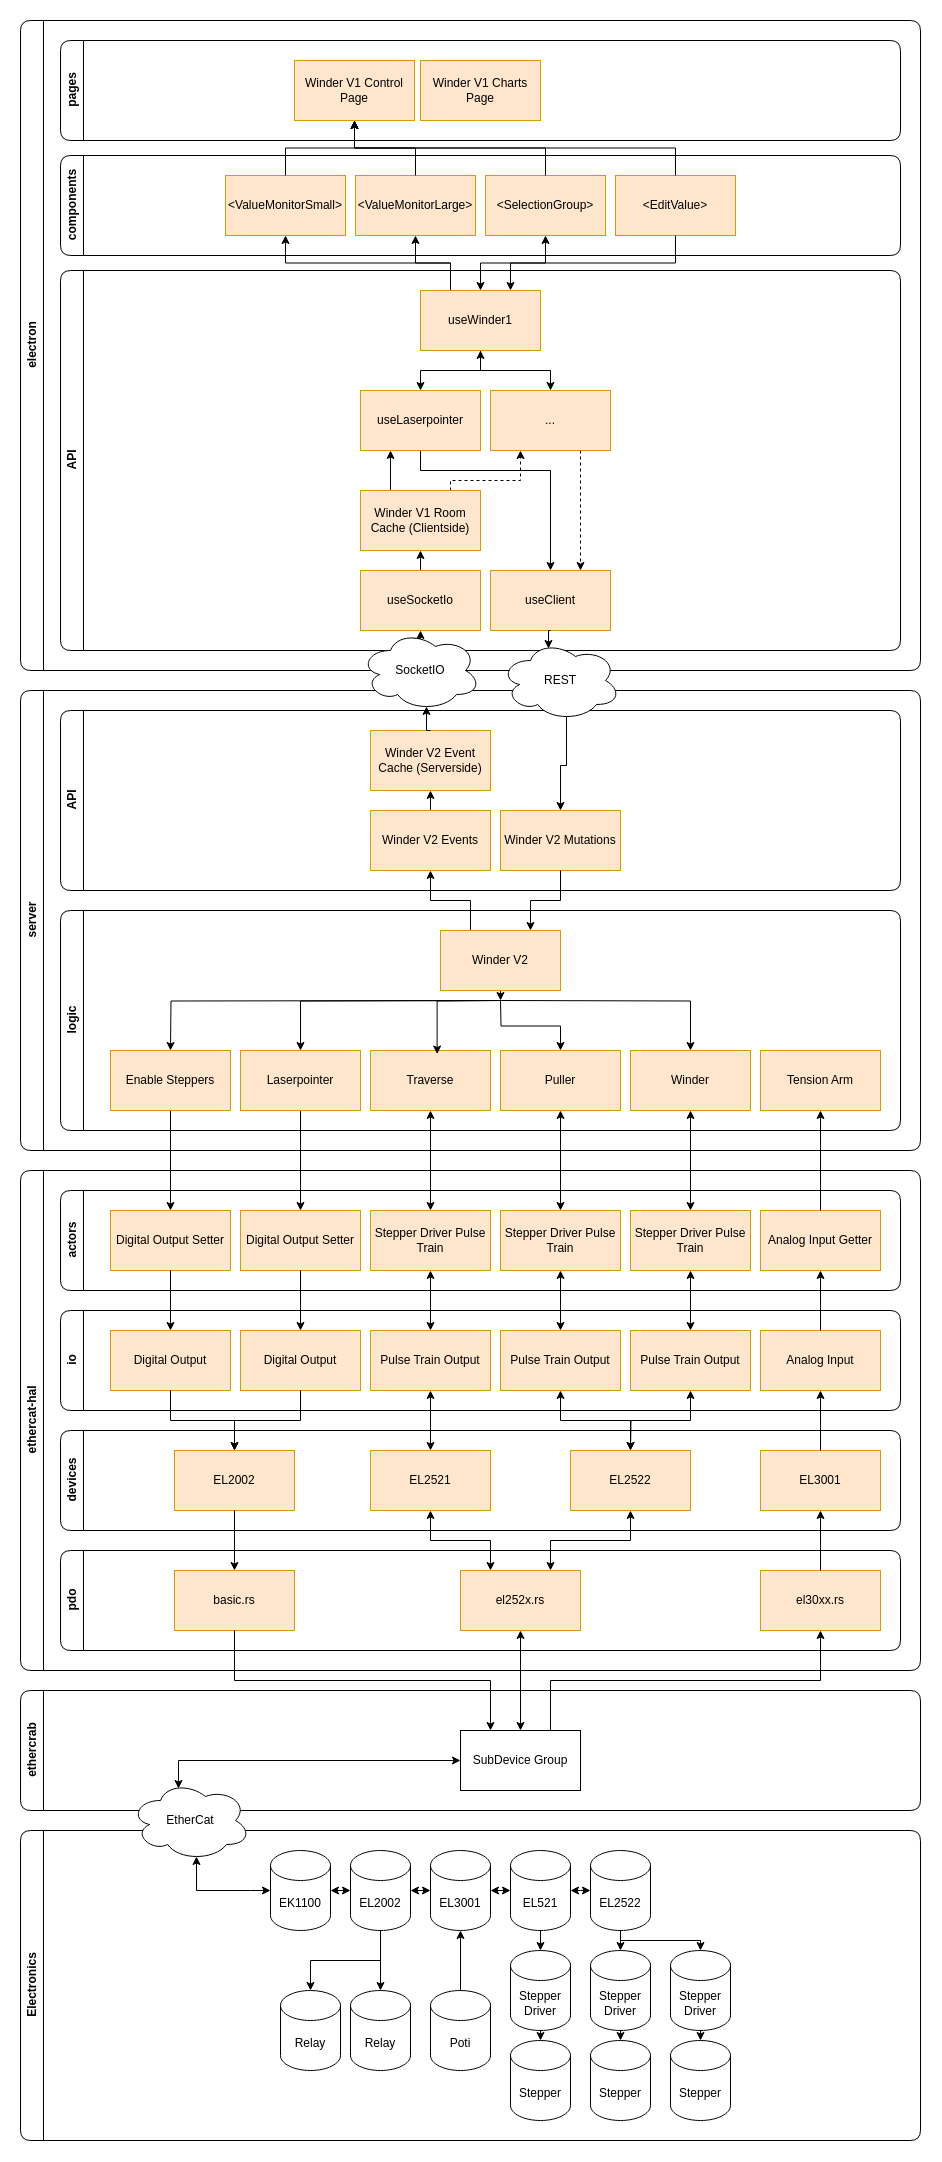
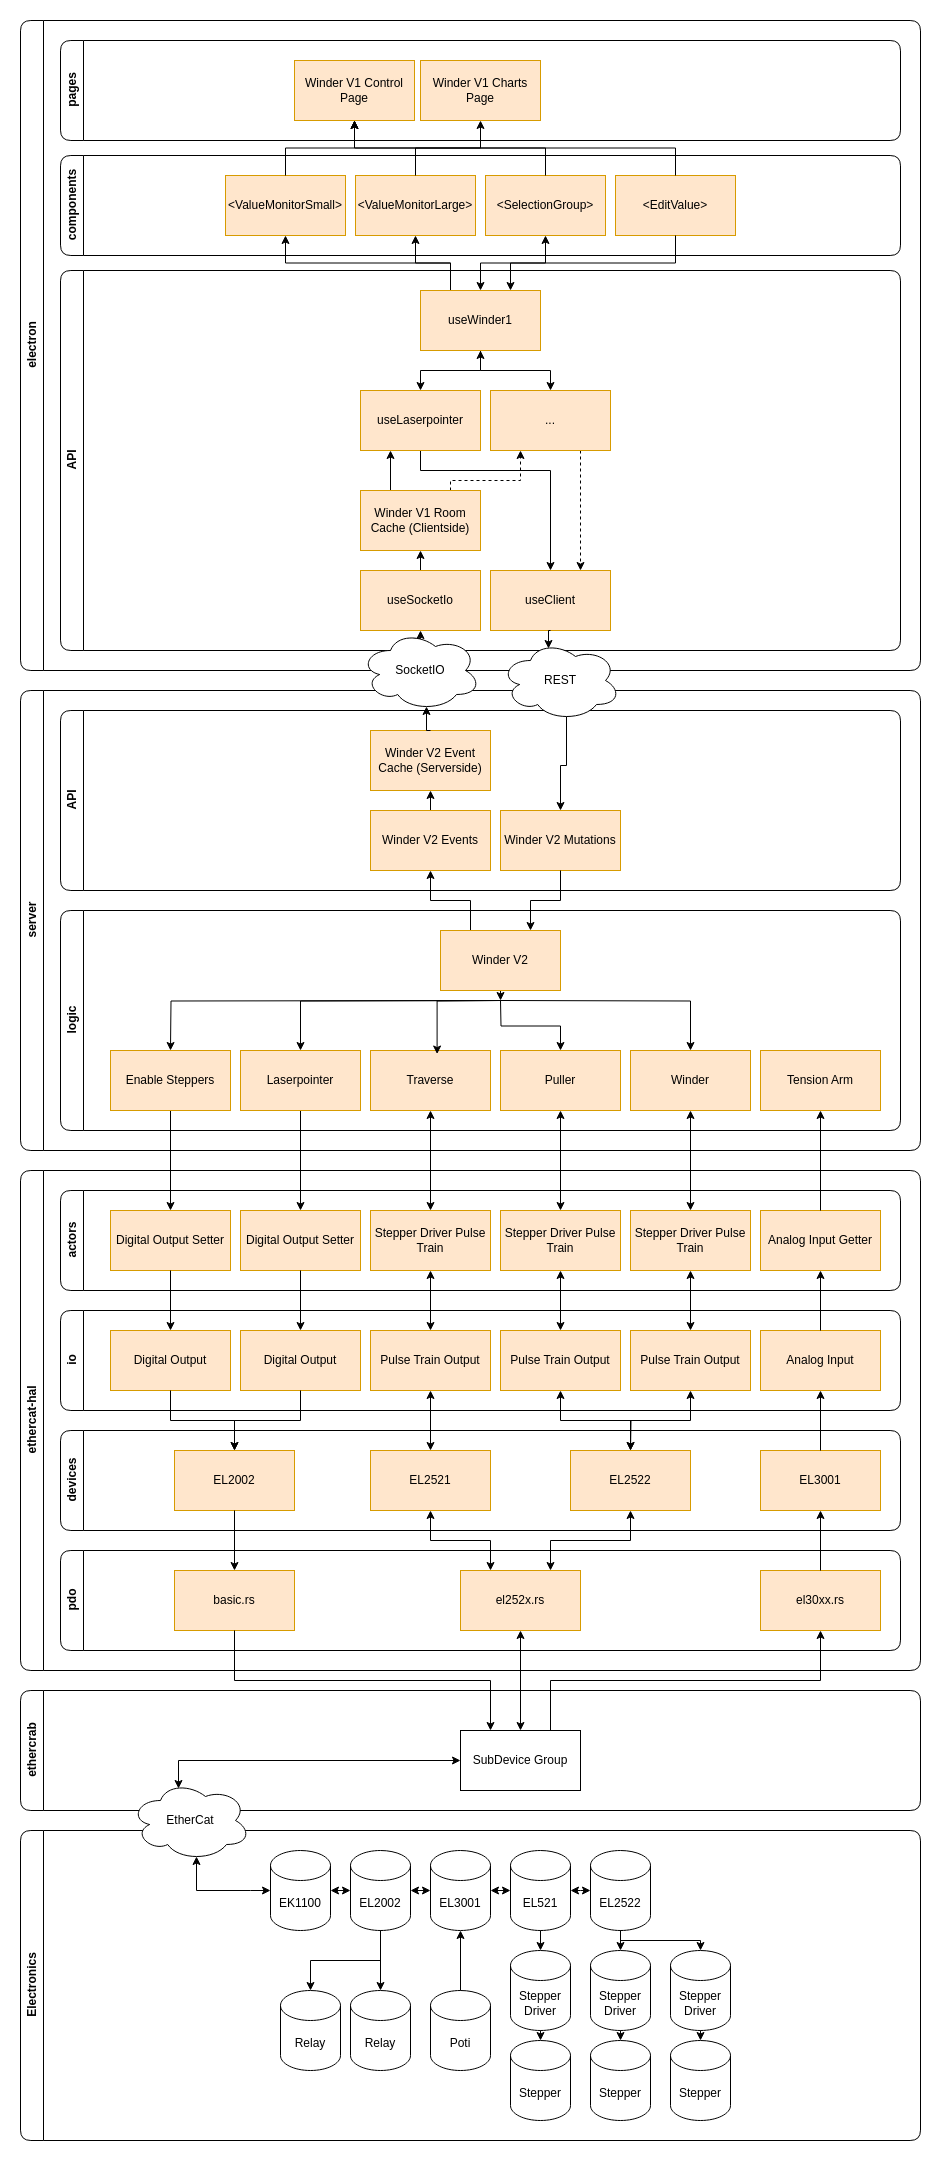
(416, 150) -> (481, 137)
